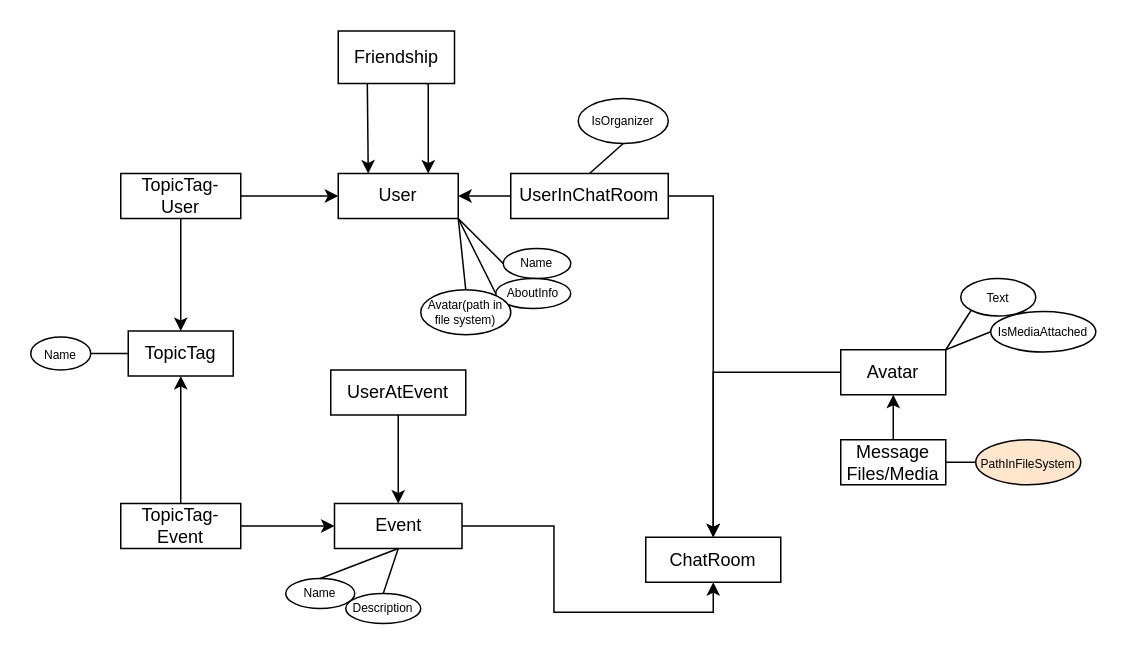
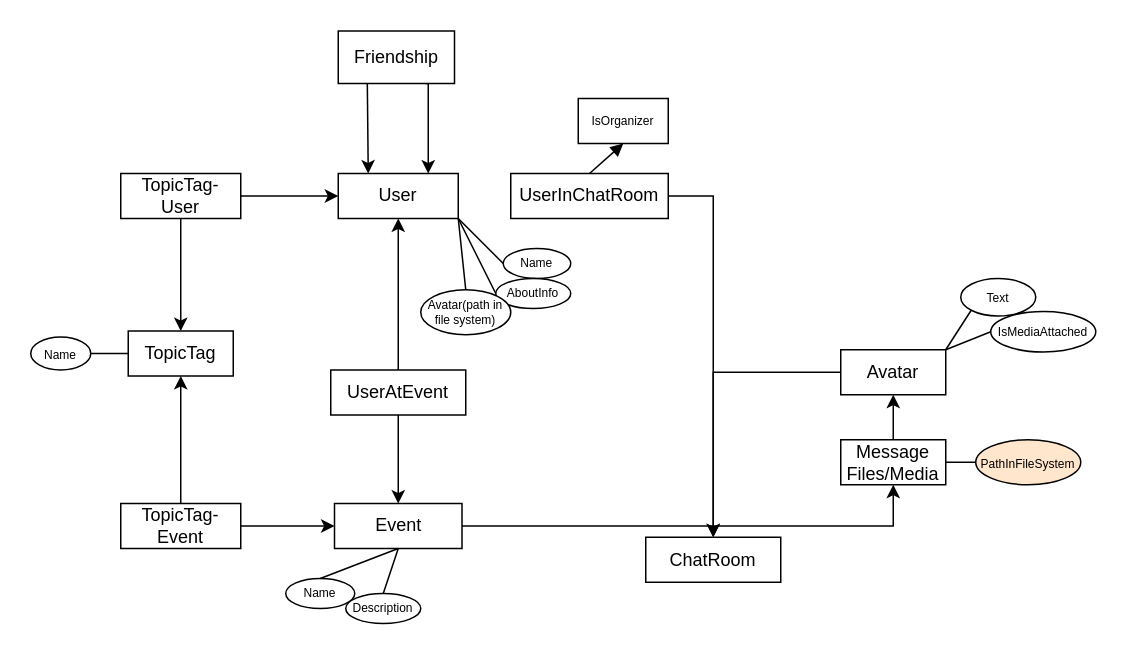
(623, 121) -> (623, 121)
(617, 149) -> (613, 153)
(489, 196) -> none
none -> (398, 299)
(599, 612) -> (737, 526)
